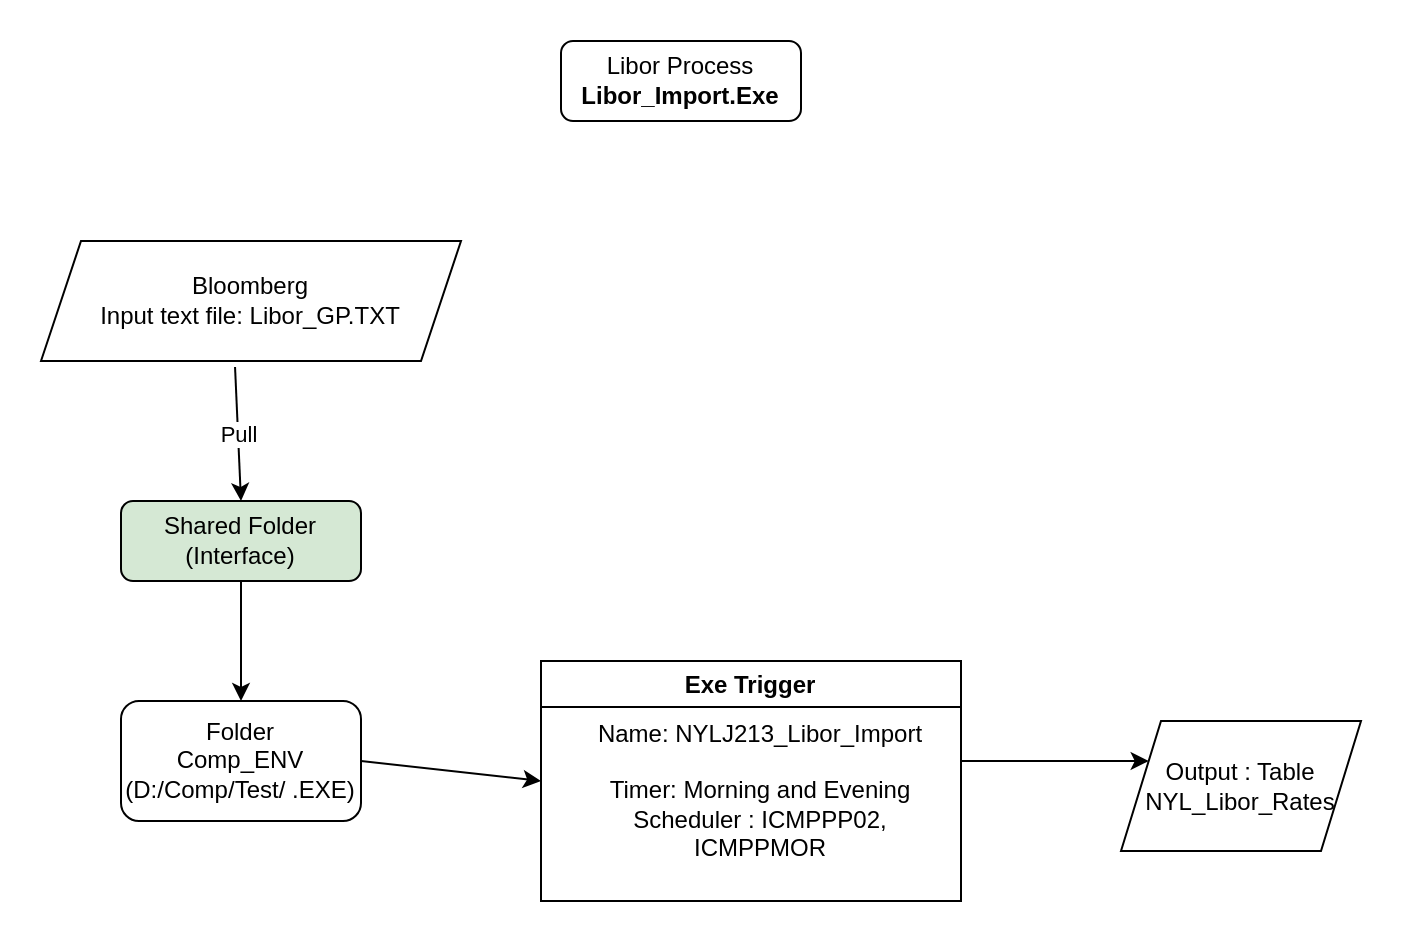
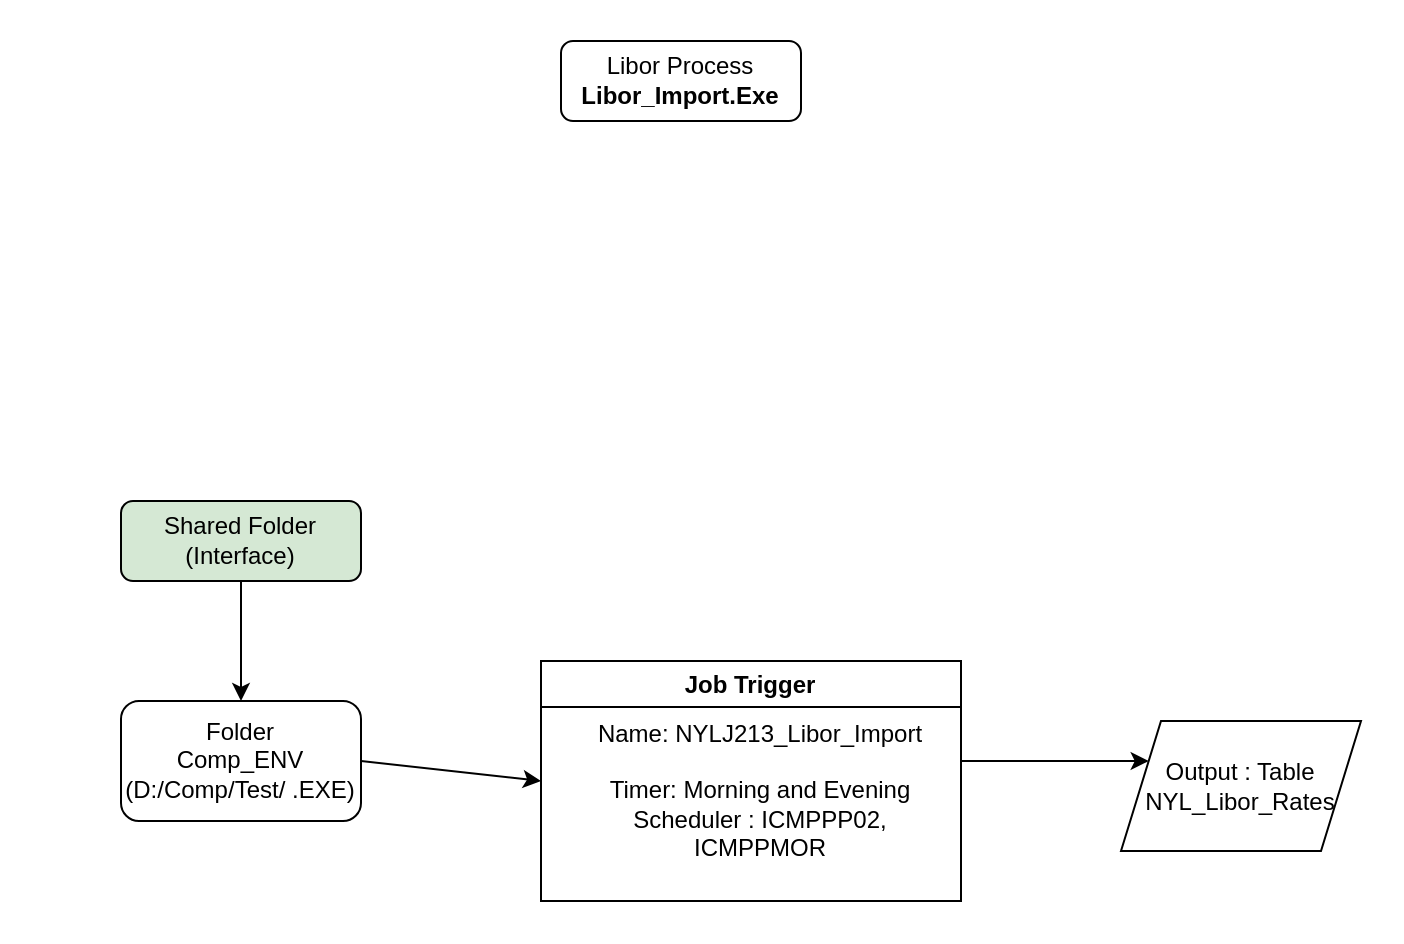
(251, 301) -> none
(238, 428) -> none
(750, 685) -> (750, 685)
